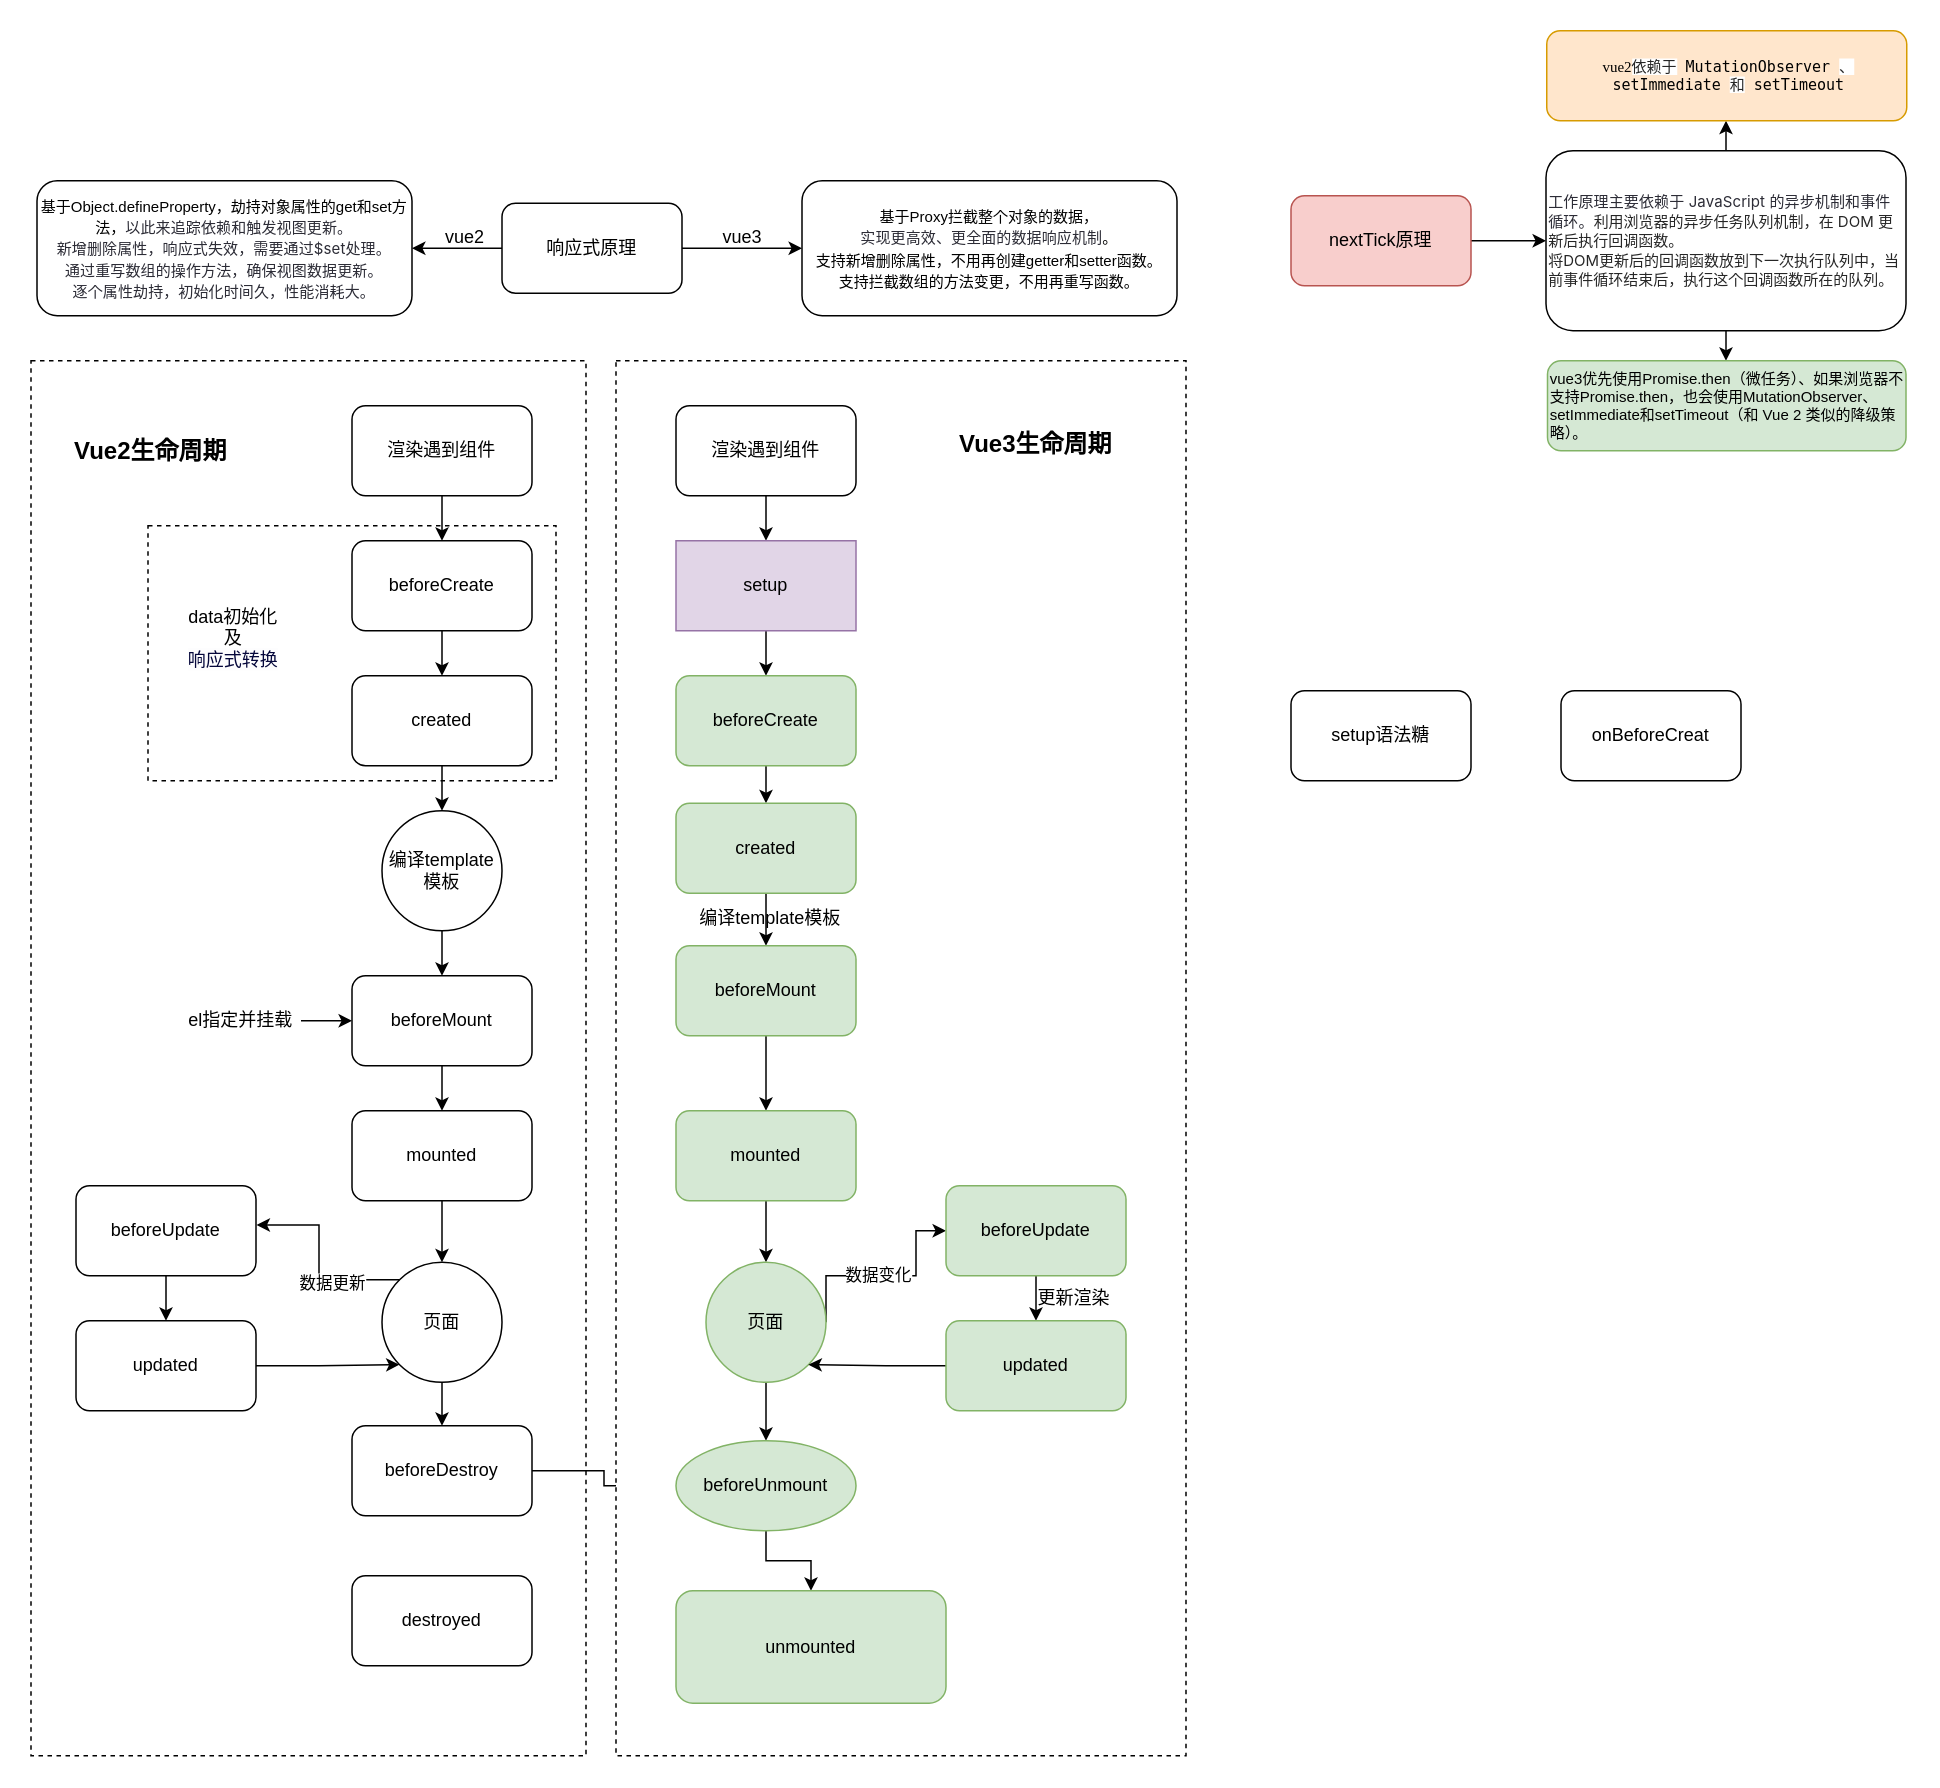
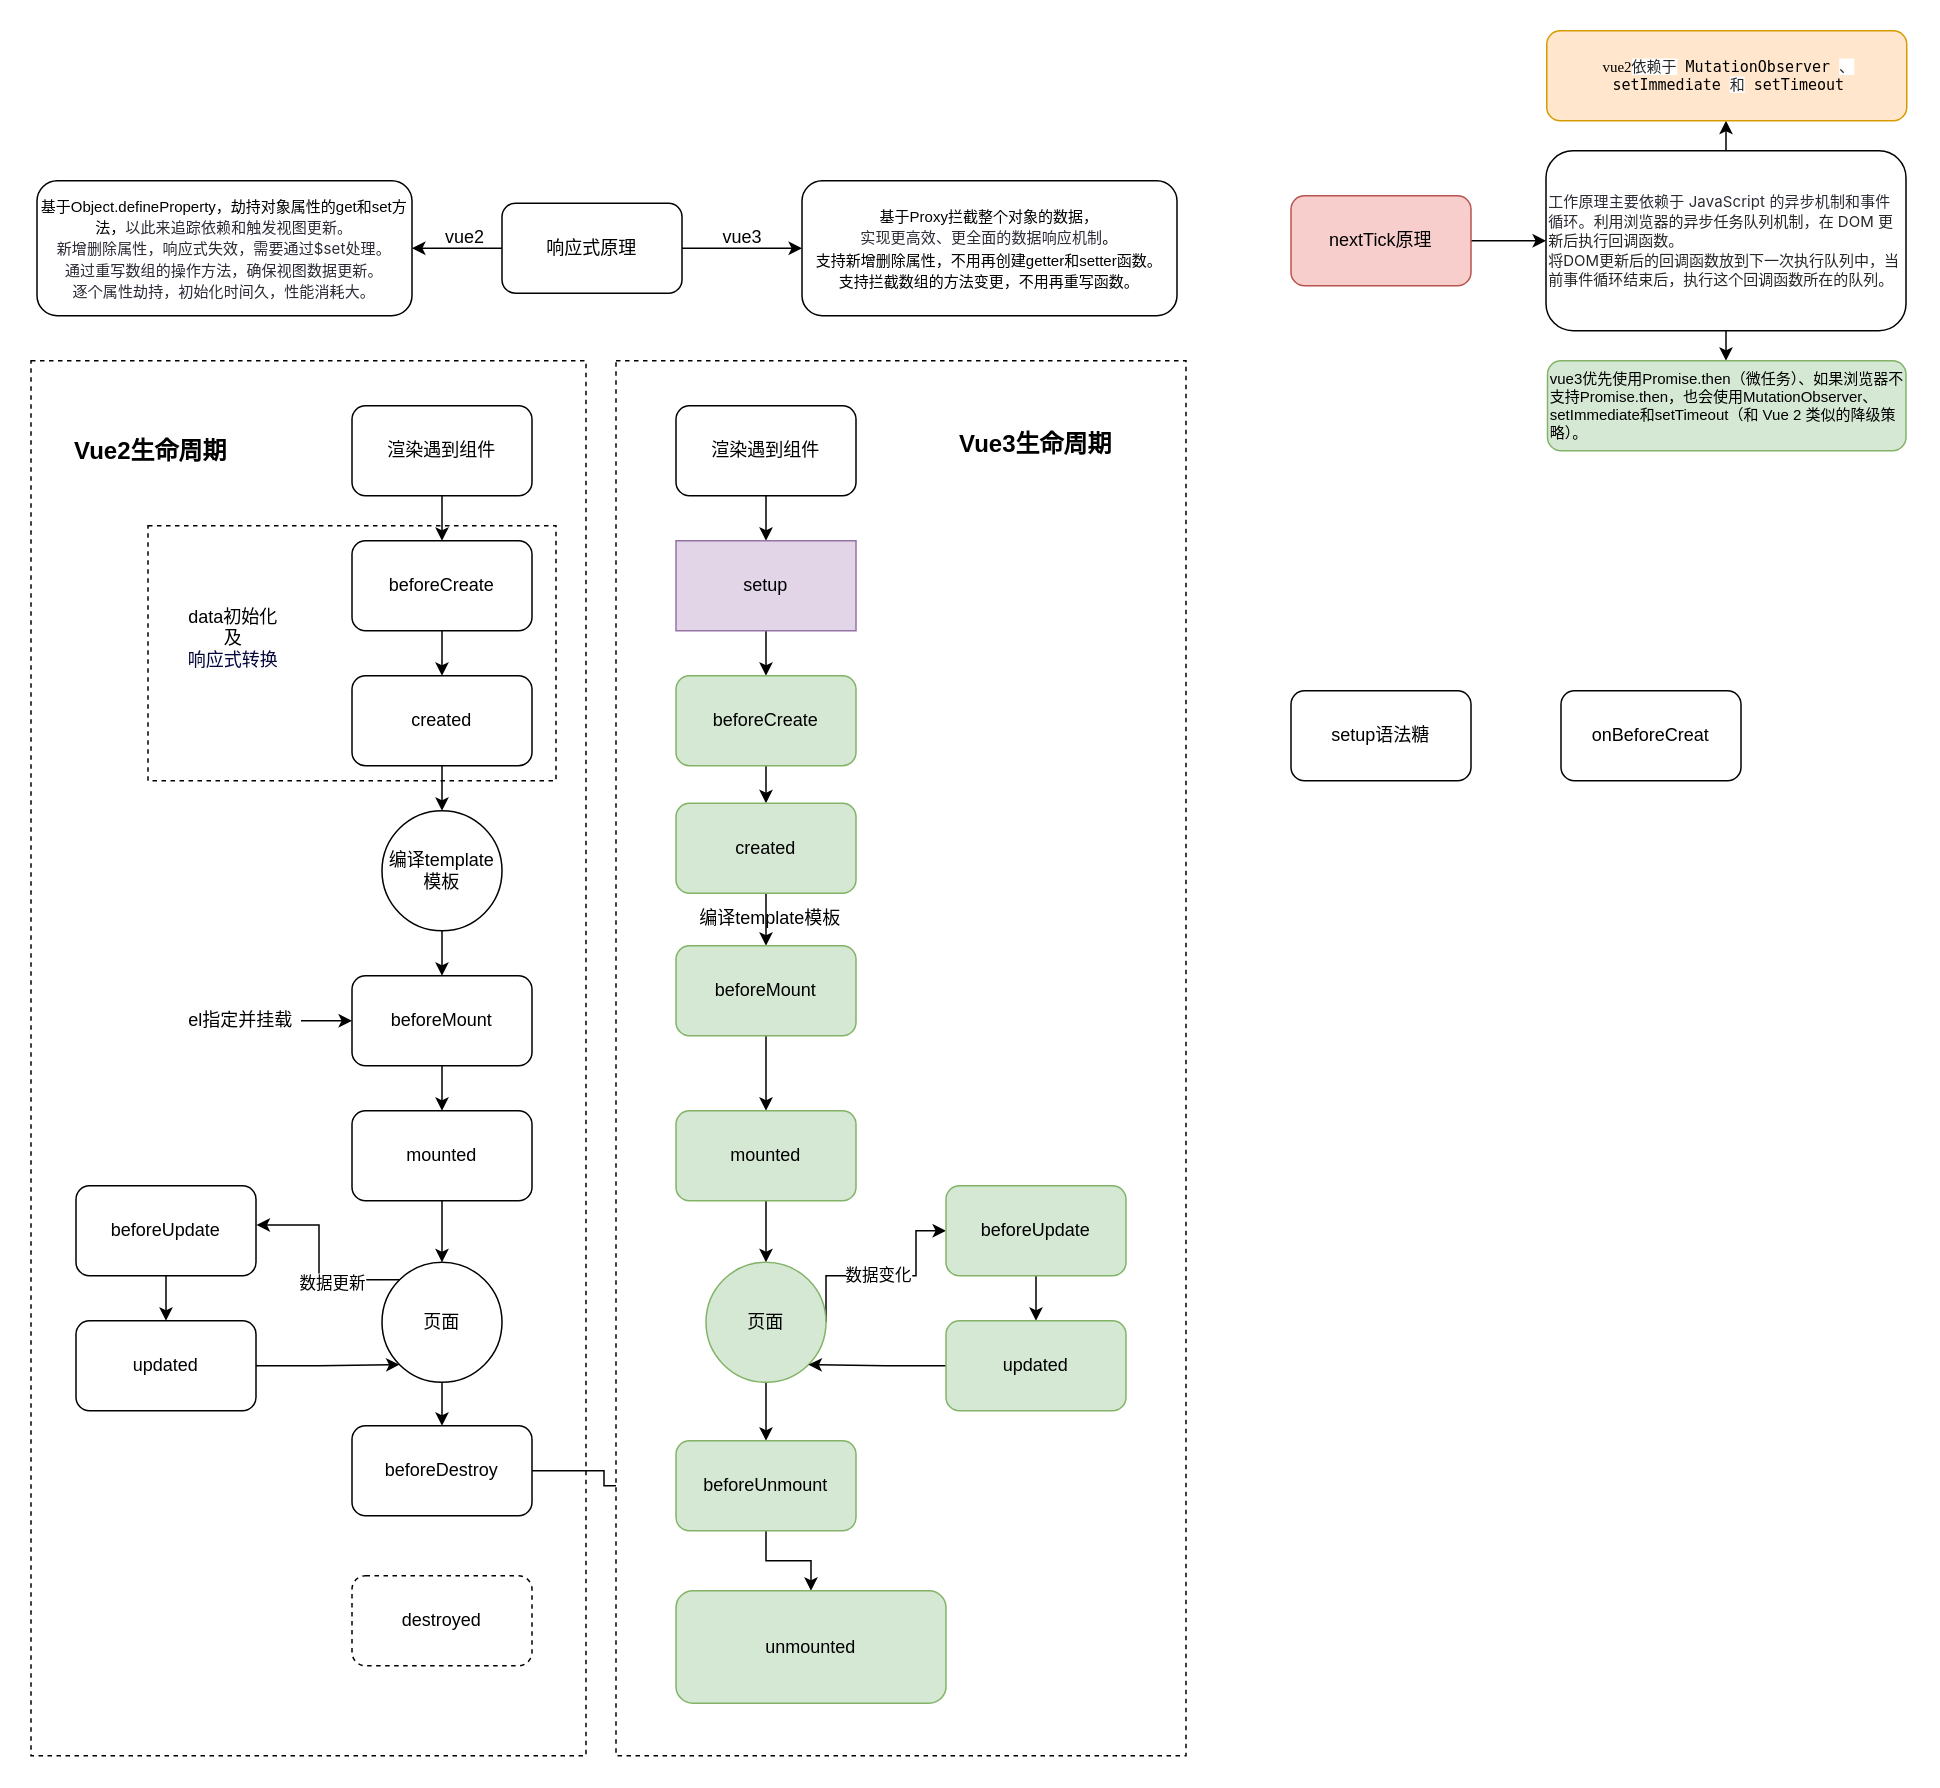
(1073, 1298) -> none
(766, 1486) -> (766, 1486)
(442, 1621) -> (442, 1621)
